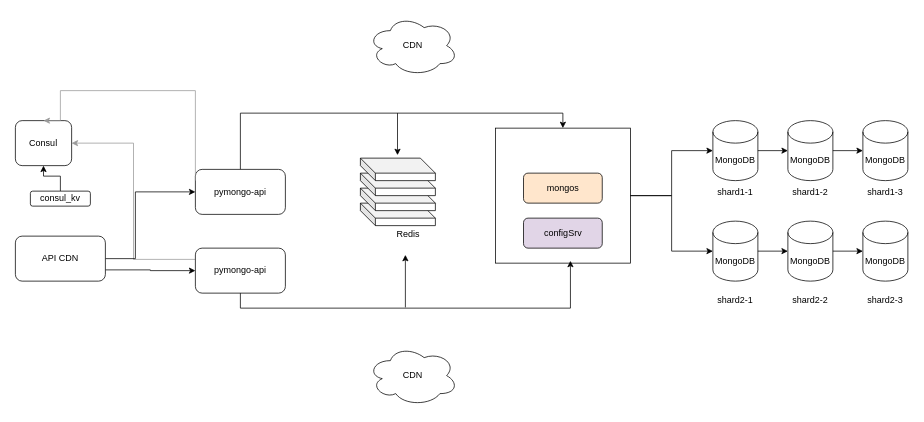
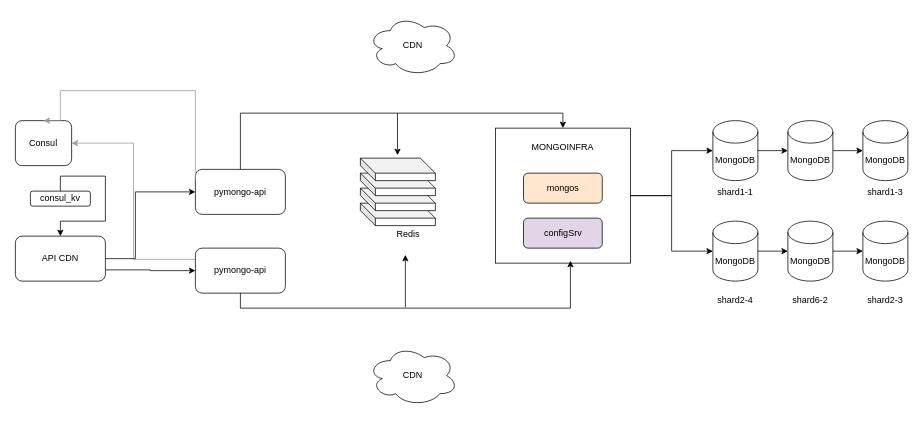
none -> (563, 147)
(44, 174) -> (105, 198)
(810, 192) -> none
(735, 300) -> (735, 300)
(810, 300) -> (810, 300)
